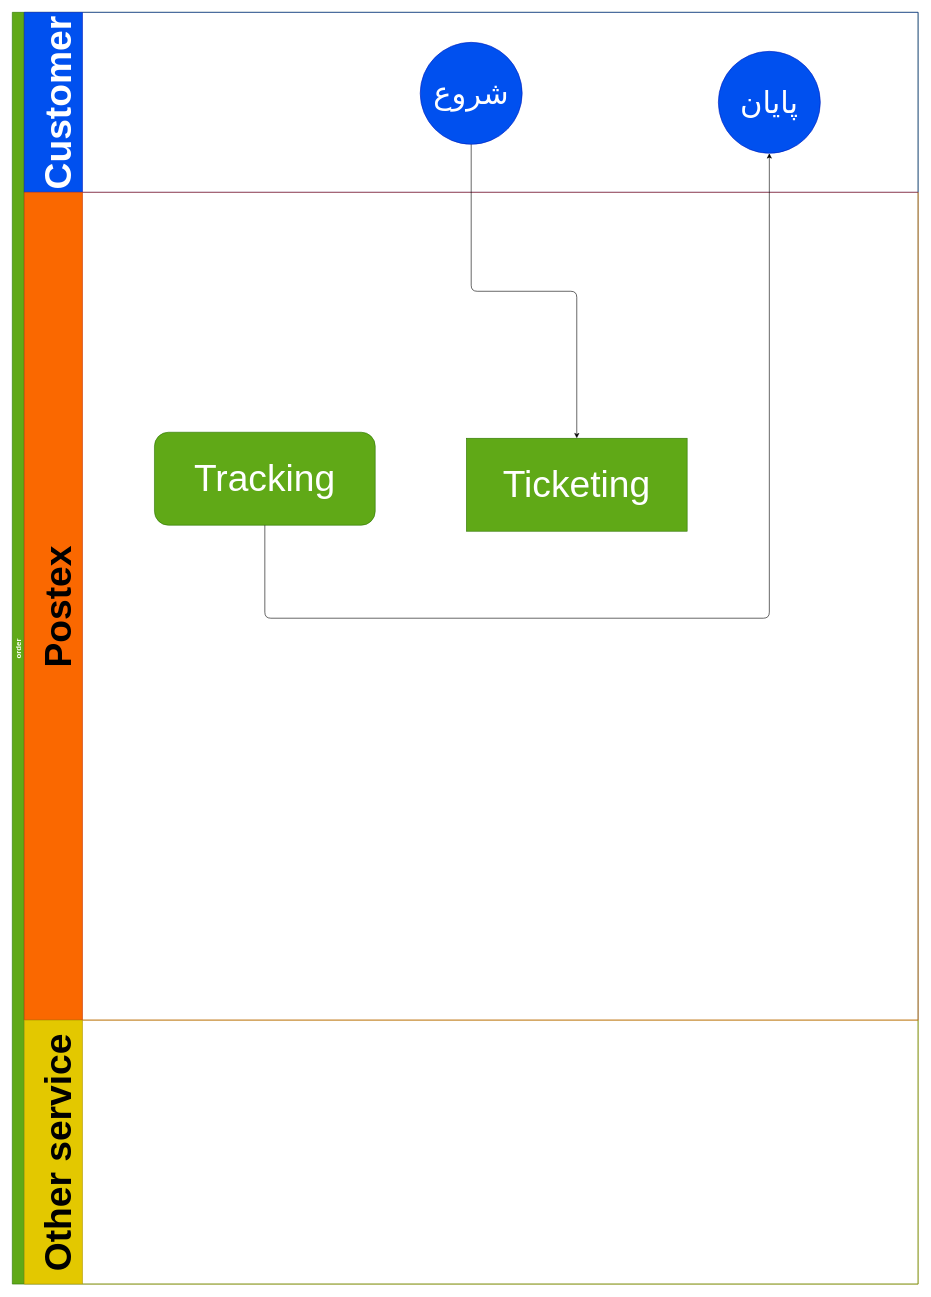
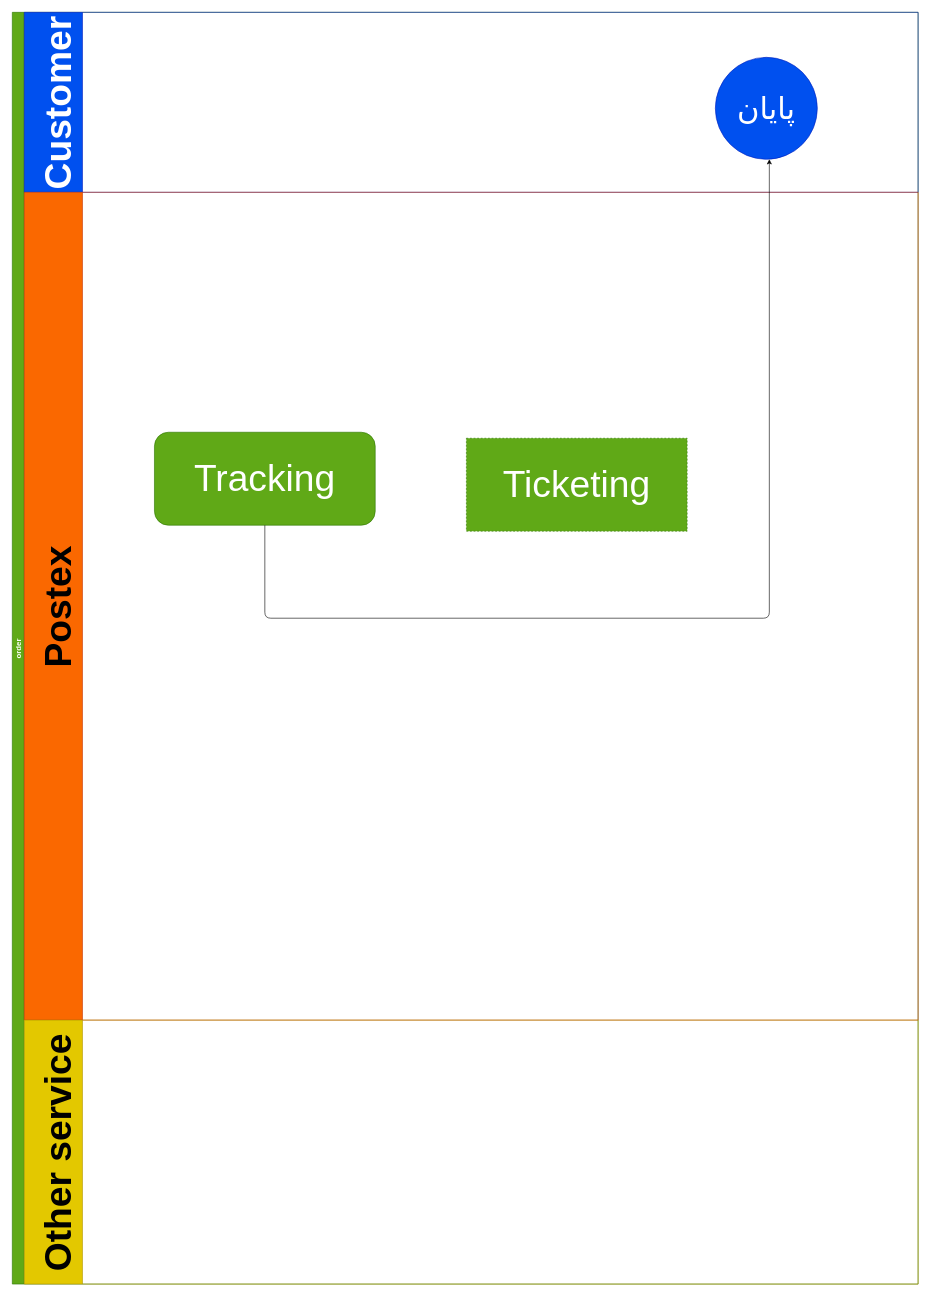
(471, 93) -> none
(770, 102) -> (767, 108)
(575, 292) -> none
(577, 485) -> (577, 485)
